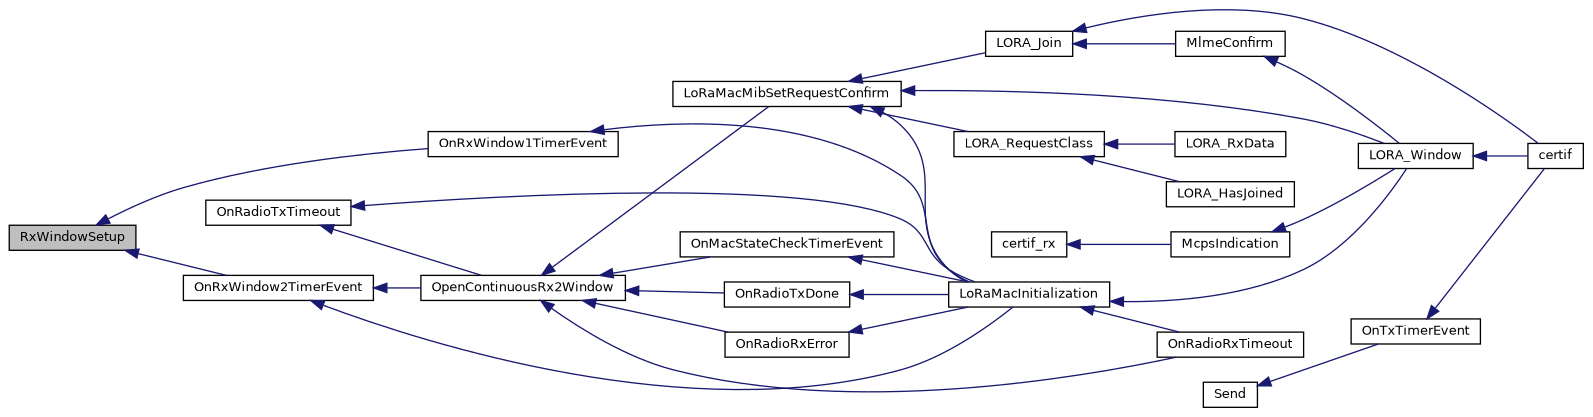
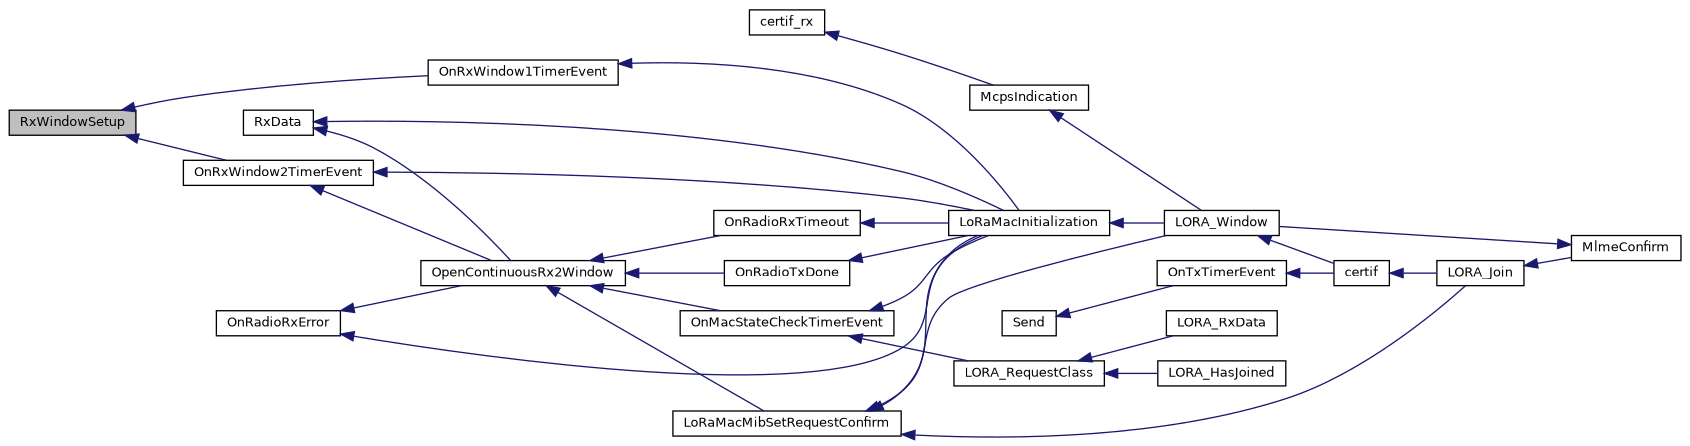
(1326, 26) -> (1420, 273)
(915, 120) -> (915, 350)
(278, 213) -> (278, 123)
(662, 318) -> (408, 297)
(1136, 321) -> (911, 223)
